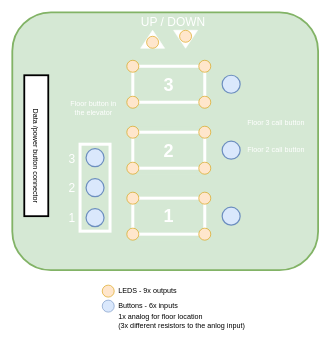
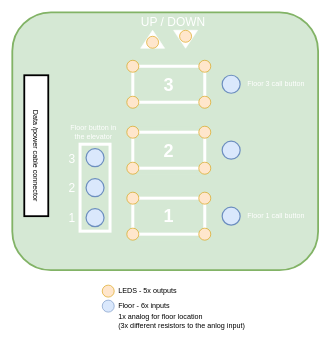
(94, 108) -> (94, 132)
(32, 113) -> (32, 113)
(276, 123) -> (276, 84)
(276, 150) -> none
none -> (276, 216)
(150, 291) -> (150, 291)
(149, 306) -> (148, 306)
